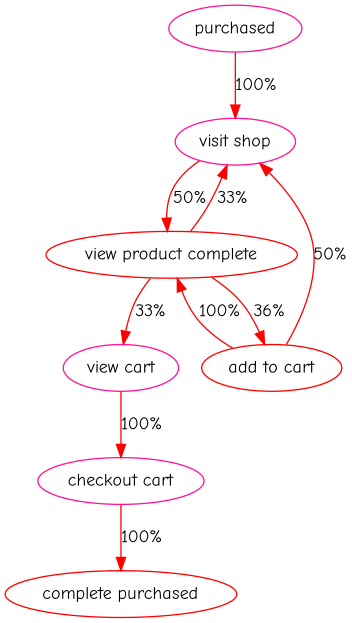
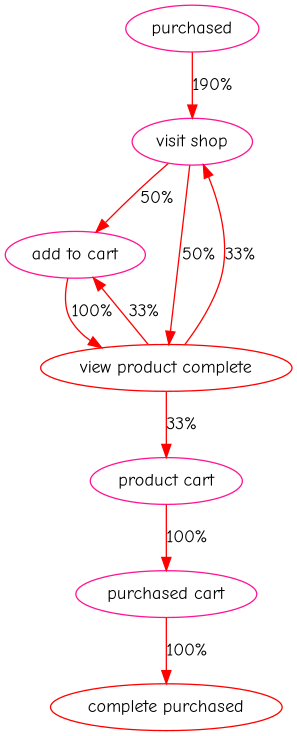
(256, 85) -> (212, 85)
(314, 255) -> (136, 192)
(270, 311) -> (144, 311)
(121, 368) -> (166, 481)
(272, 368) -> (75, 255)
(121, 481) -> (166, 594)
